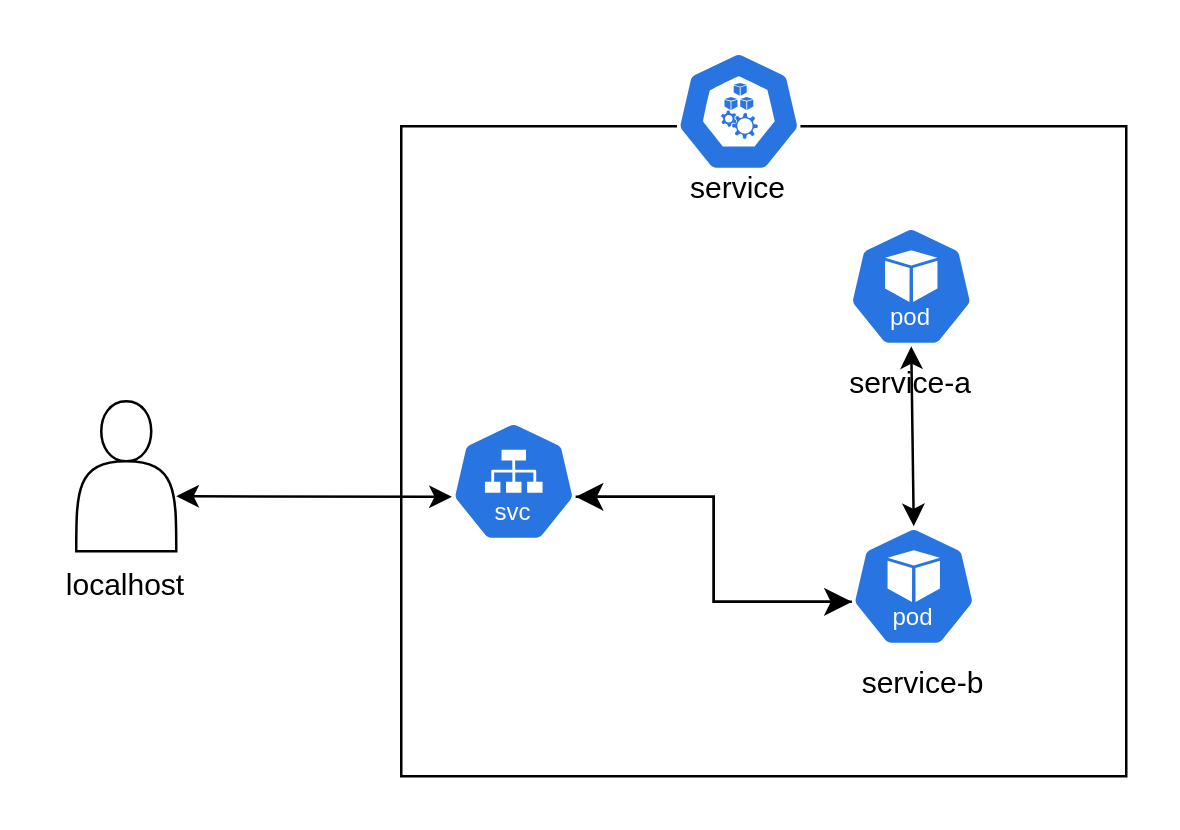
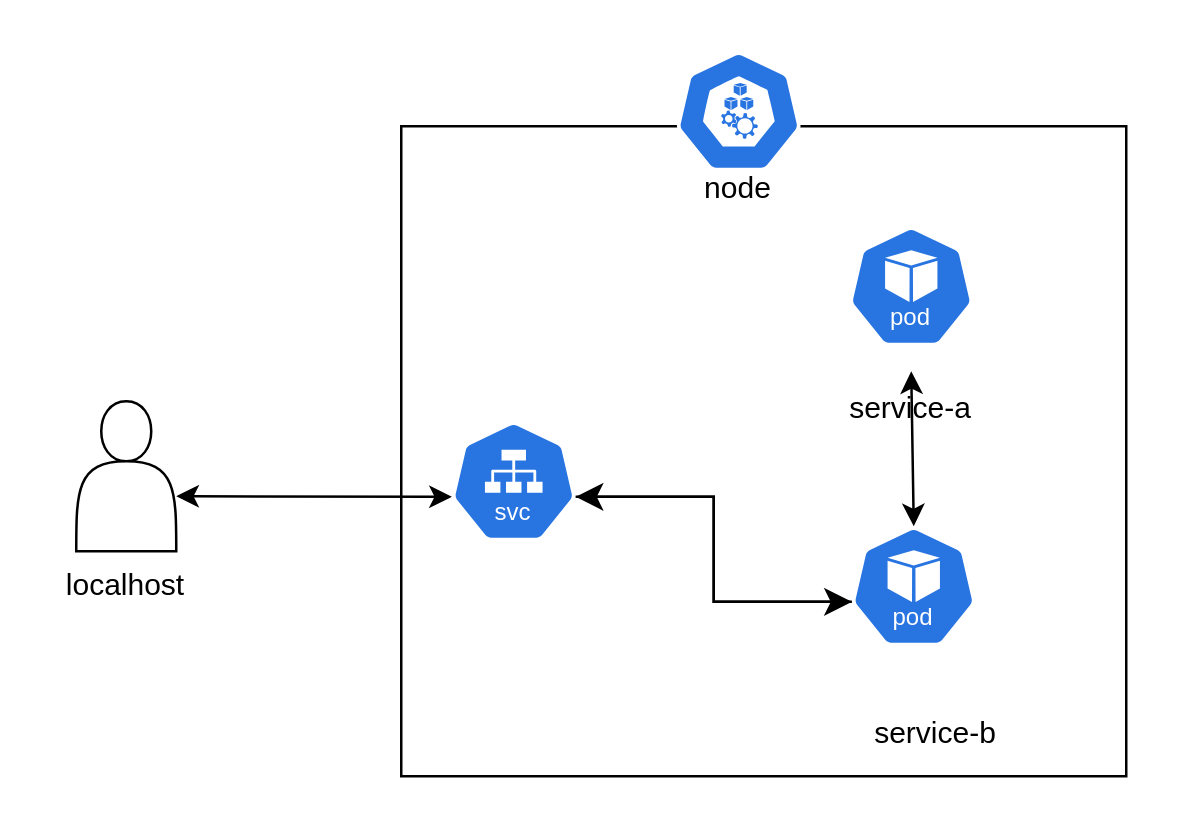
(739, 189) -> (739, 189)
(911, 384) -> (911, 409)
(924, 684) -> (936, 734)
